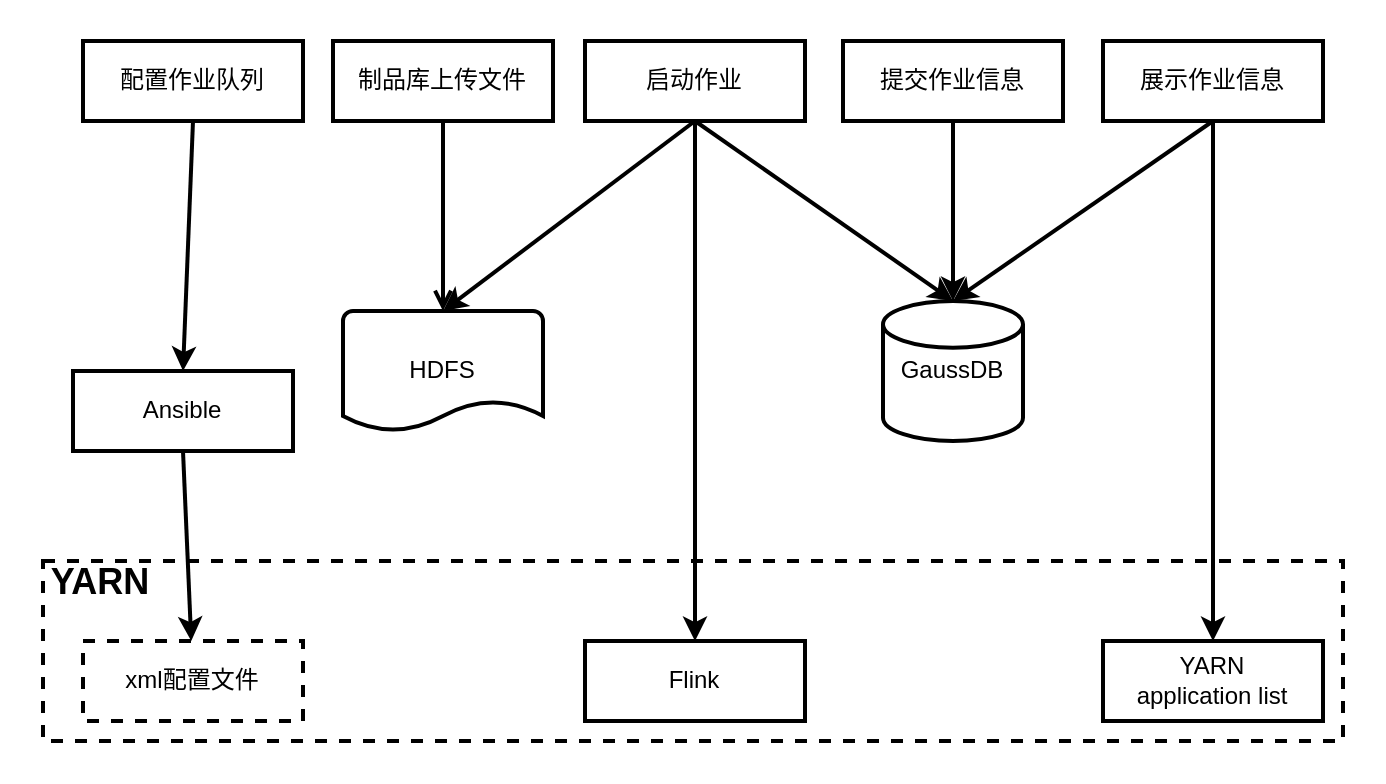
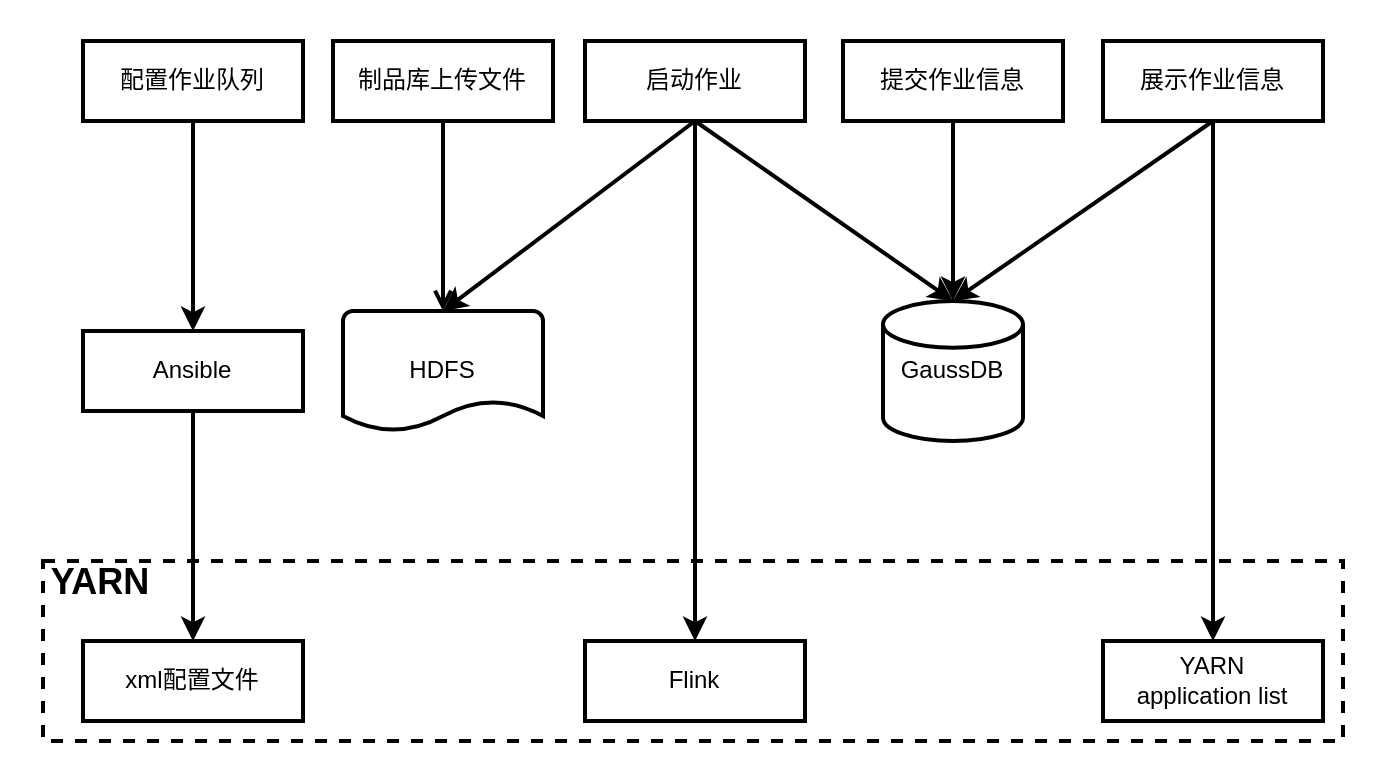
(183, 411) -> (193, 371)
(193, 681) -> (193, 681)
